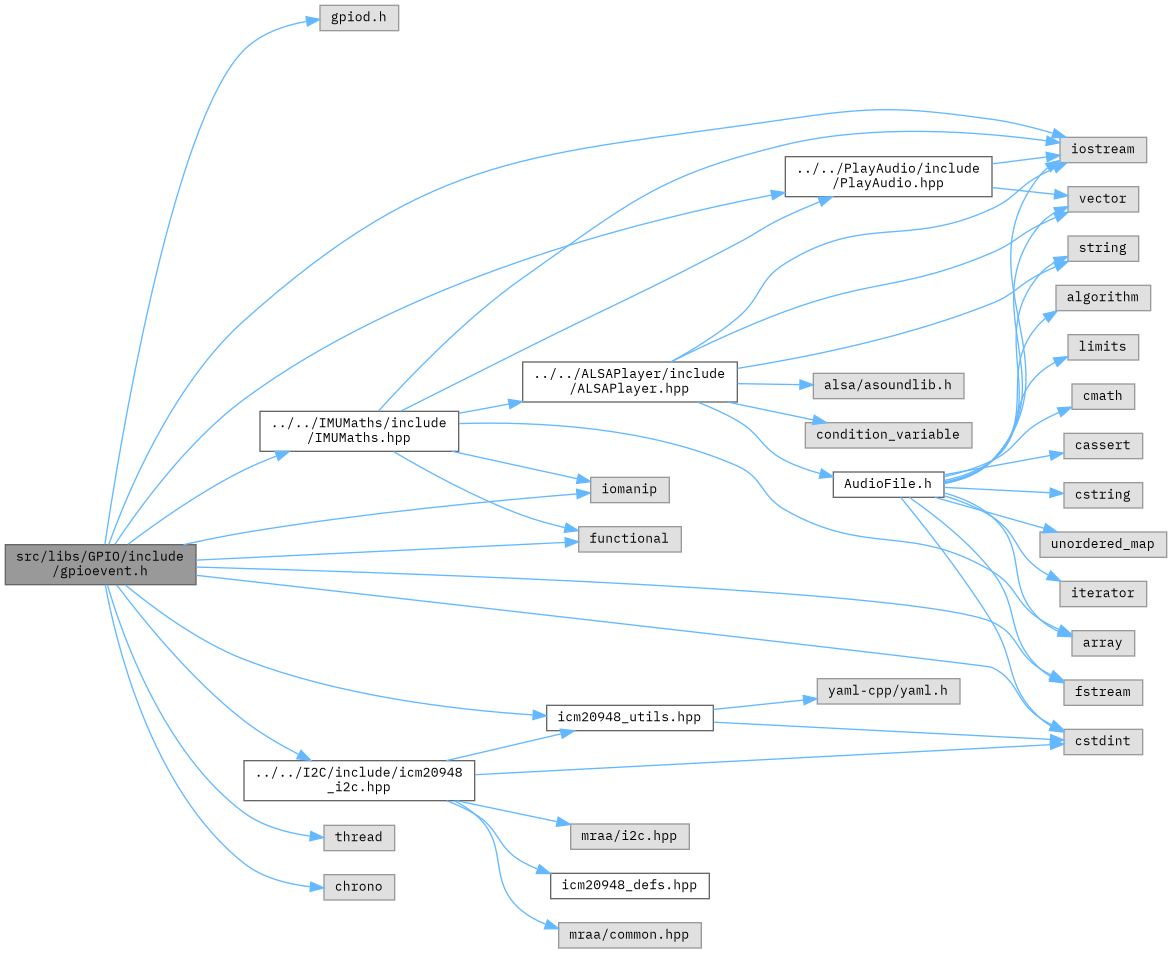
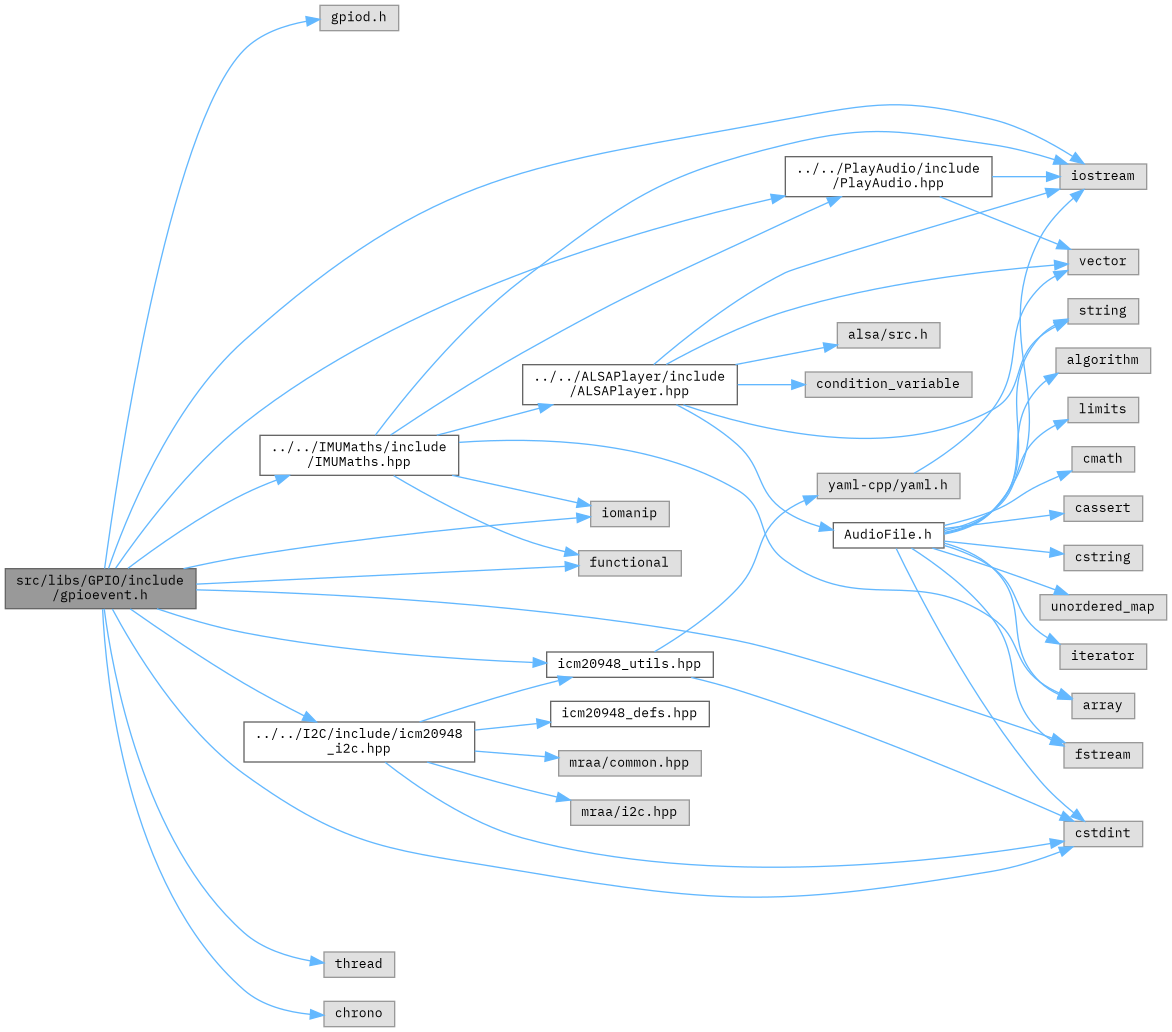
(1020, 360) -> (1007, 382)
(889, 386) -> (889, 335)
